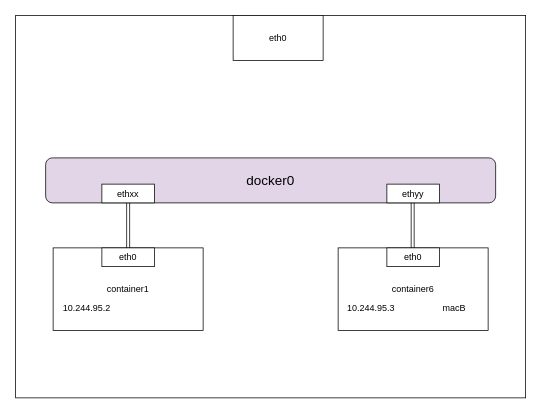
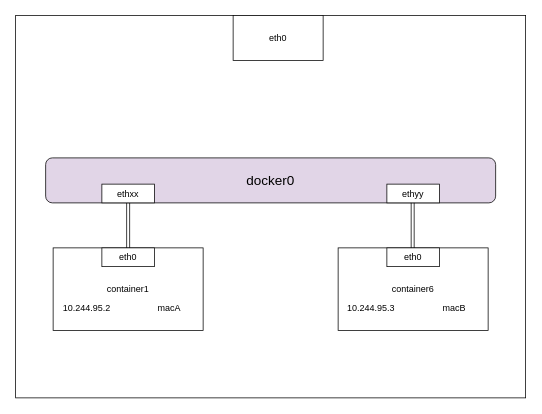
none -> (169, 308)
